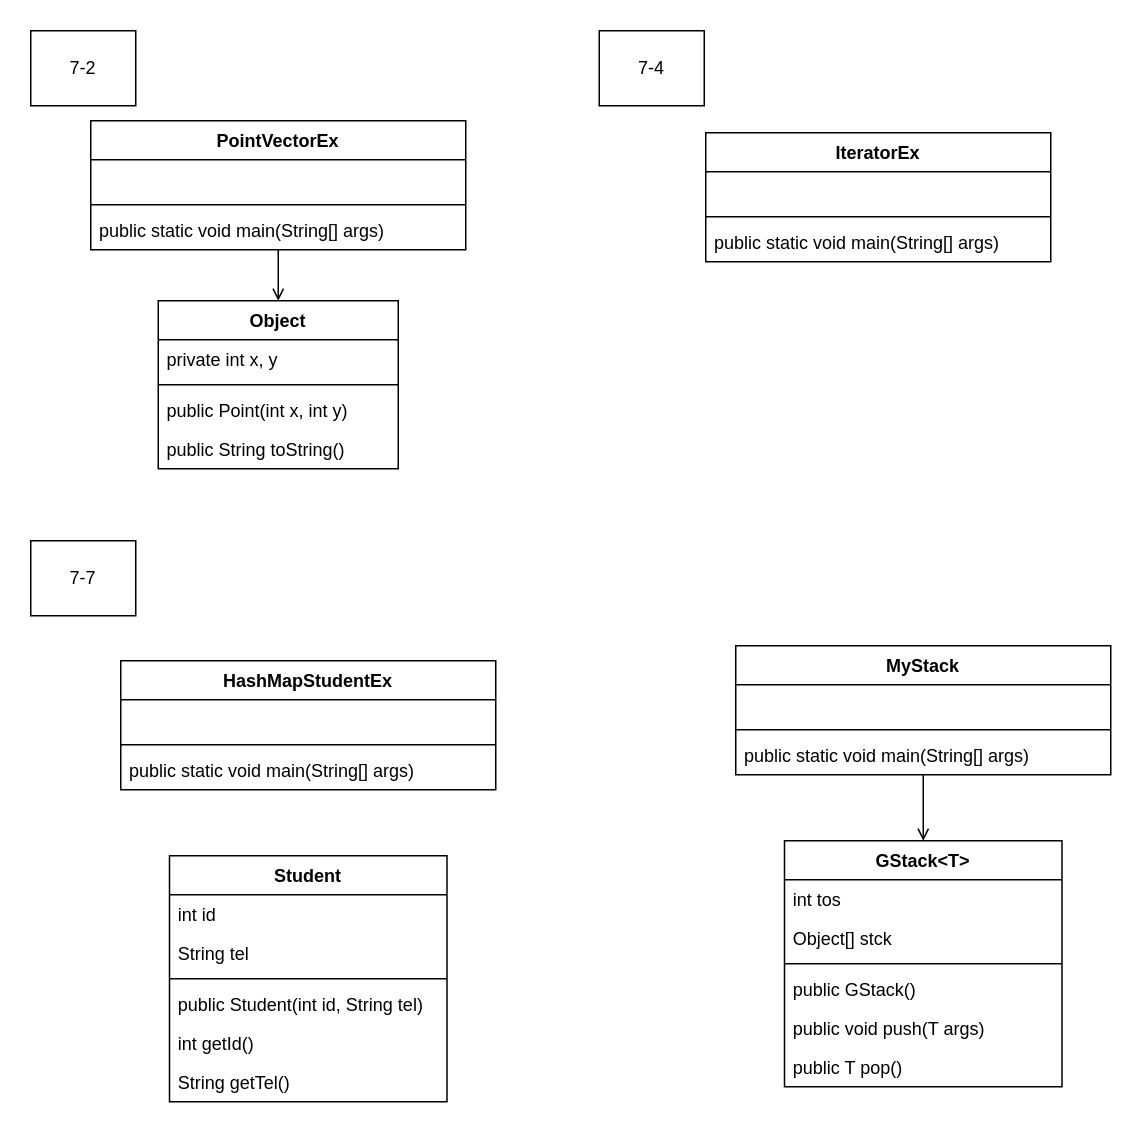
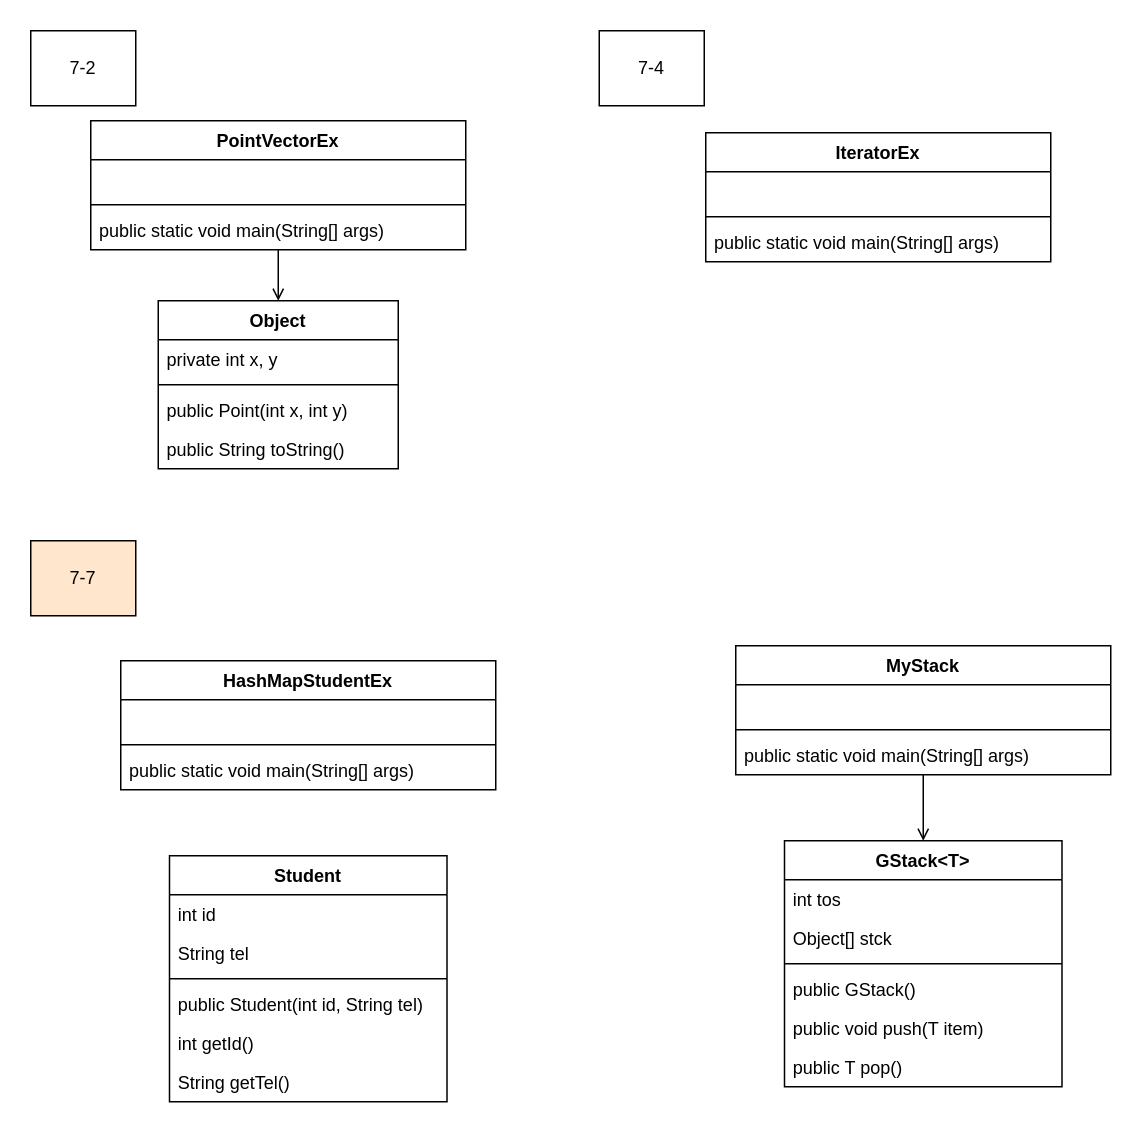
(83, 578) -> (83, 578)
(900, 1029) -> (897, 1029)
